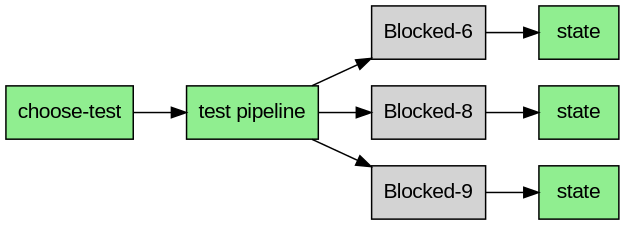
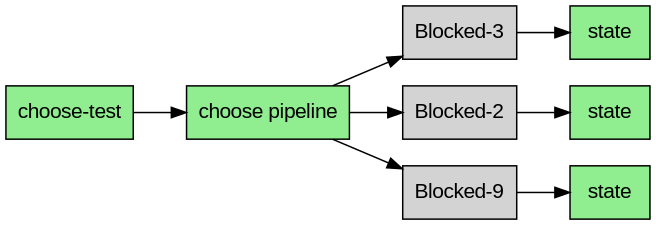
(429, 33) -> (460, 33)
(252, 113) -> (268, 113)
(429, 113) -> (460, 113)
